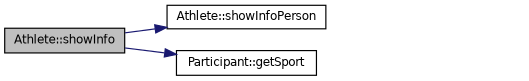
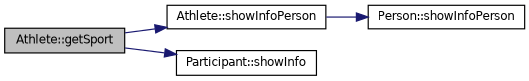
none -> (446, 17)
(65, 41) -> (65, 41)
(246, 63) -> (246, 63)
